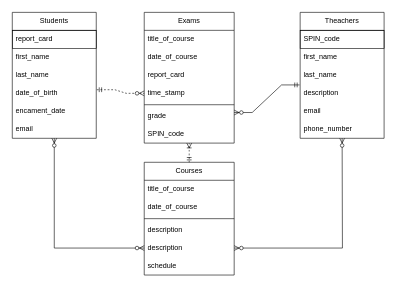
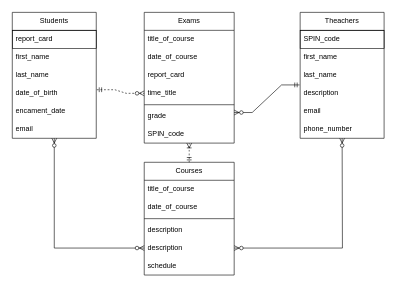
(167, 93) -> (165, 93)
